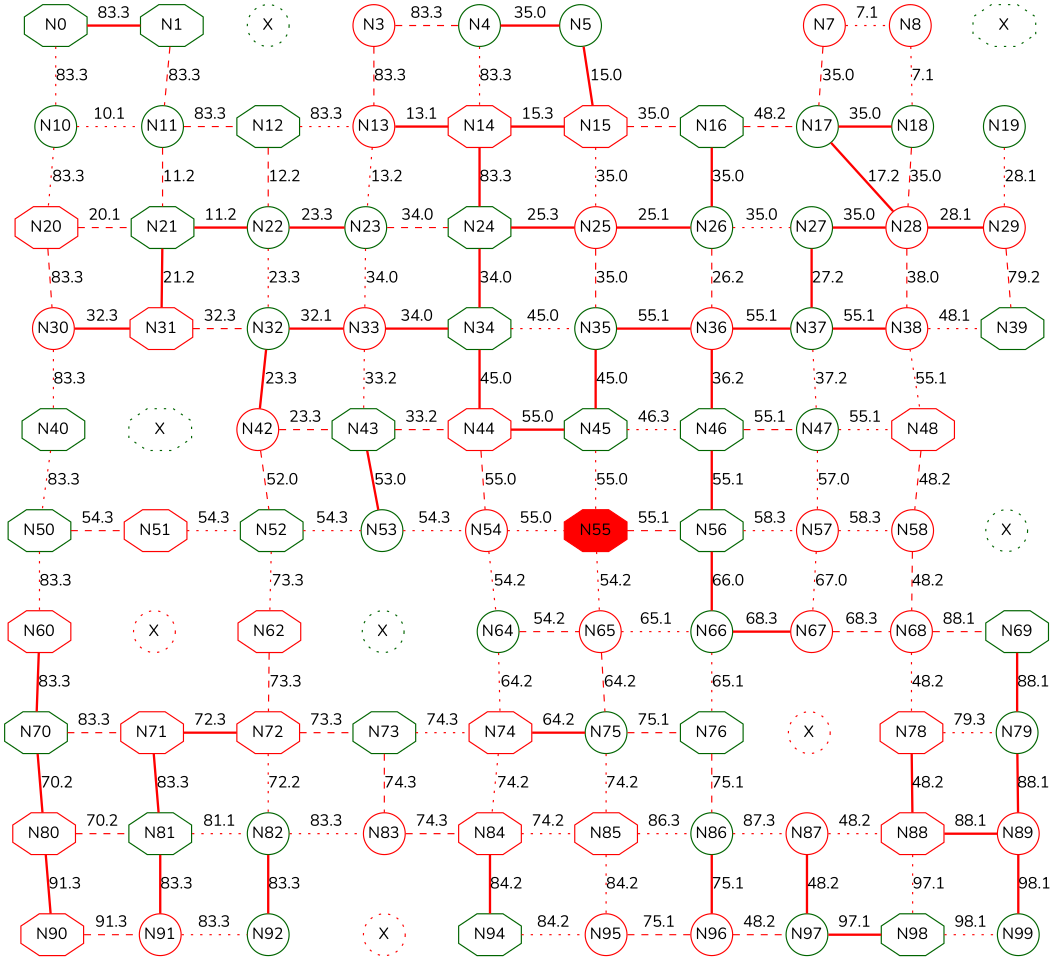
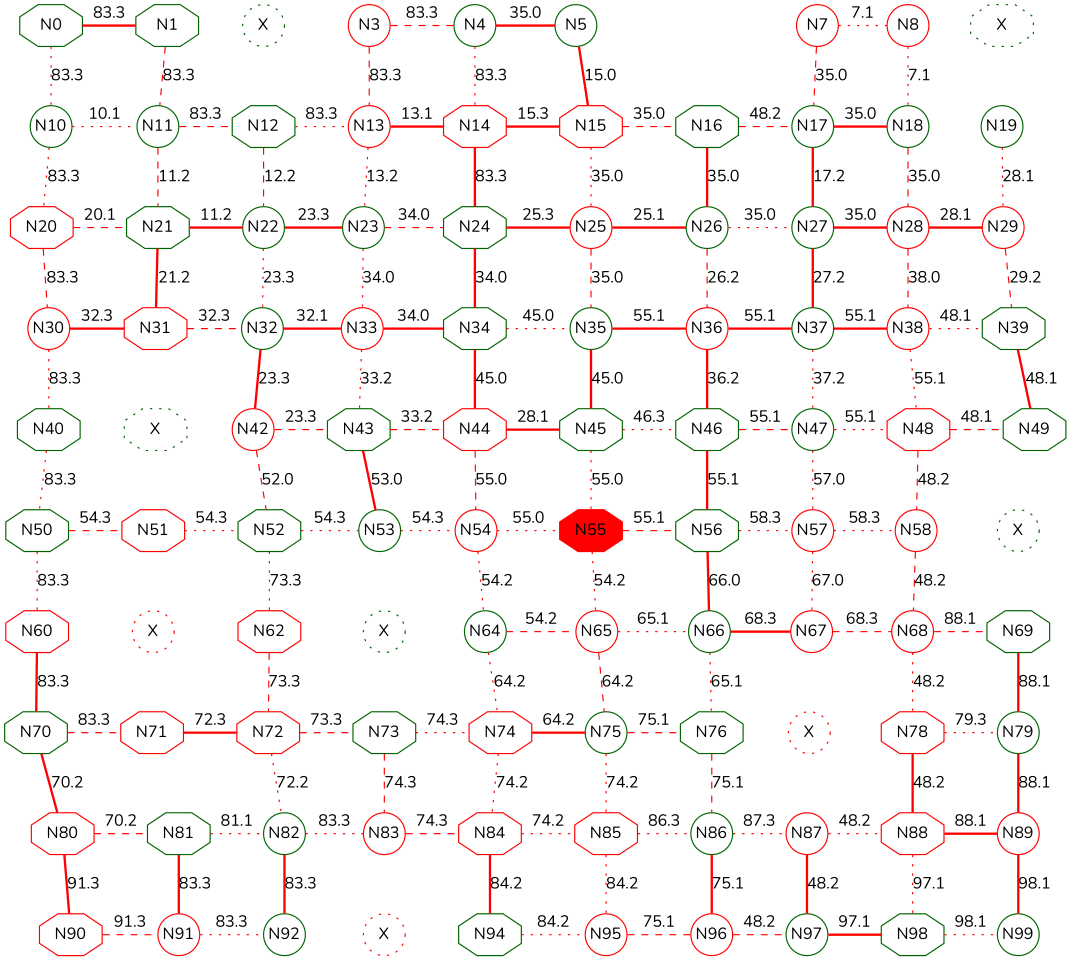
(862, 177) -> (813, 177)
(1024, 278) -> (1025, 278)
(538, 417) -> (533, 417)
none -> (1035, 430)
(156, 783) -> none
